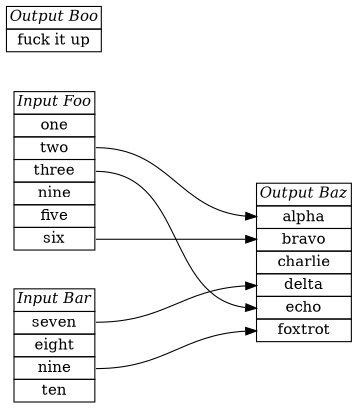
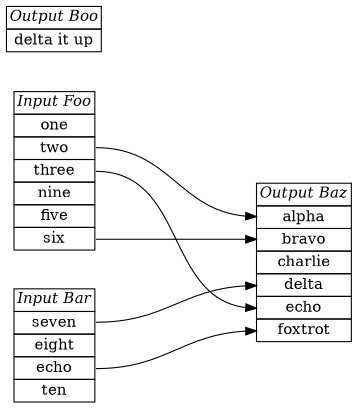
(54, 40) -> (54, 40)
(54, 368) -> (54, 368)
